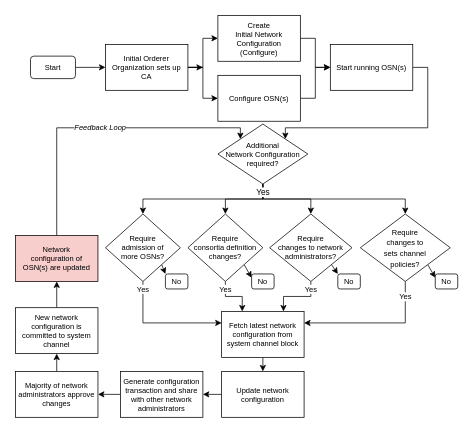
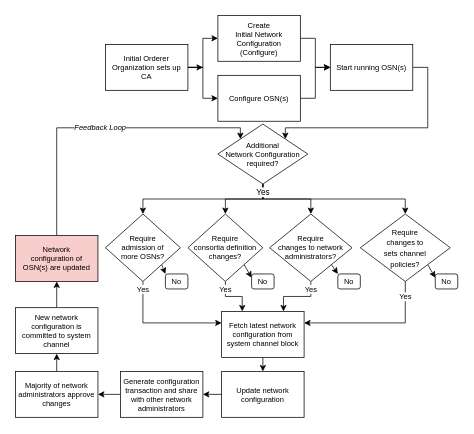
(53, 67) -> none
(87, 67) -> none
